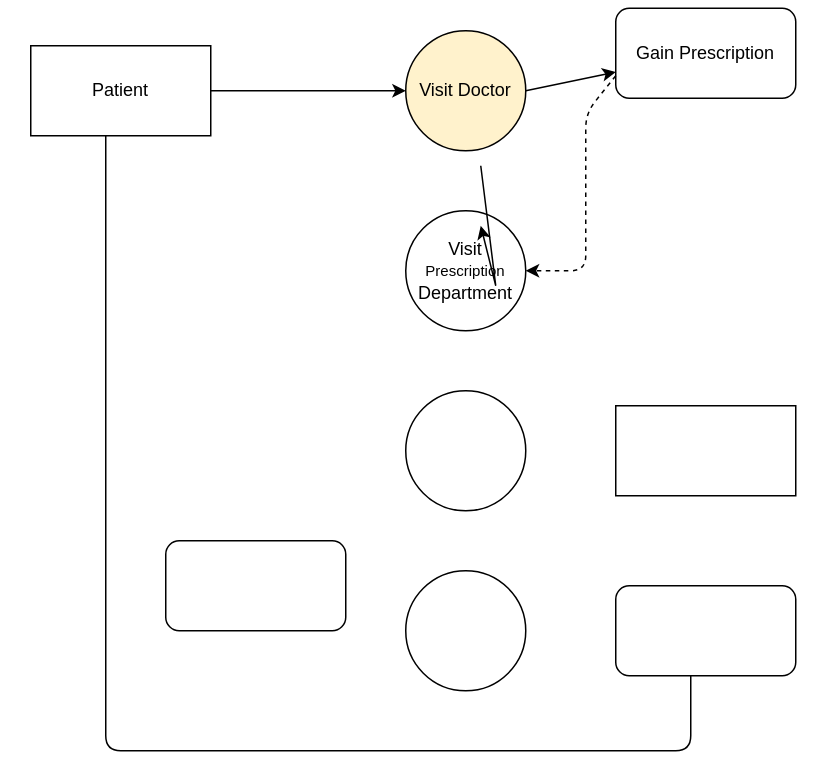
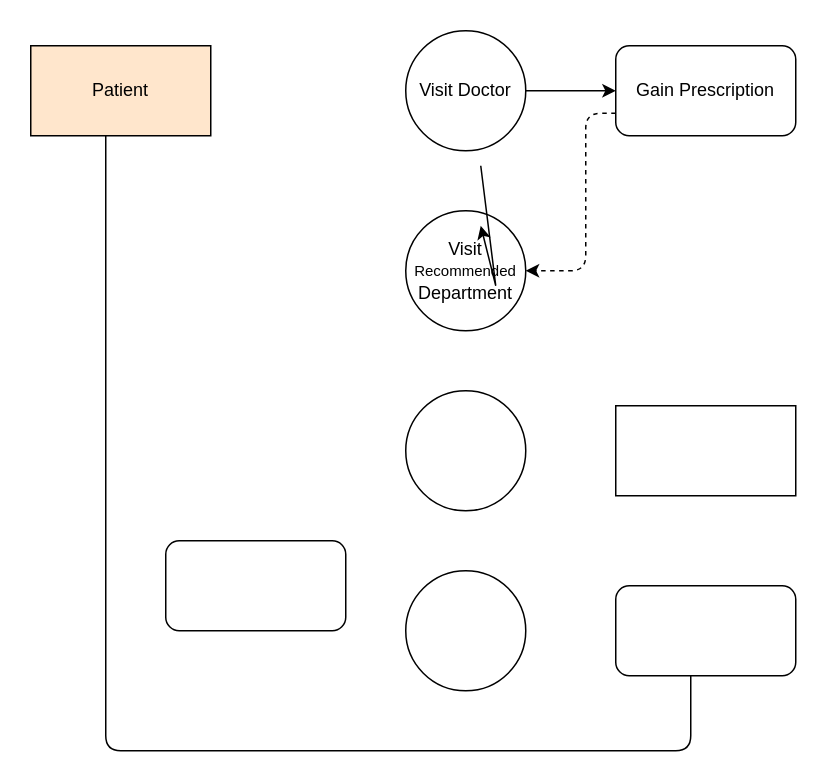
(706, 53) -> (706, 91)
(121, 91) -> (121, 91)
(303, 91) -> none
(466, 91) -> (466, 91)
(466, 271) -> (466, 271)
